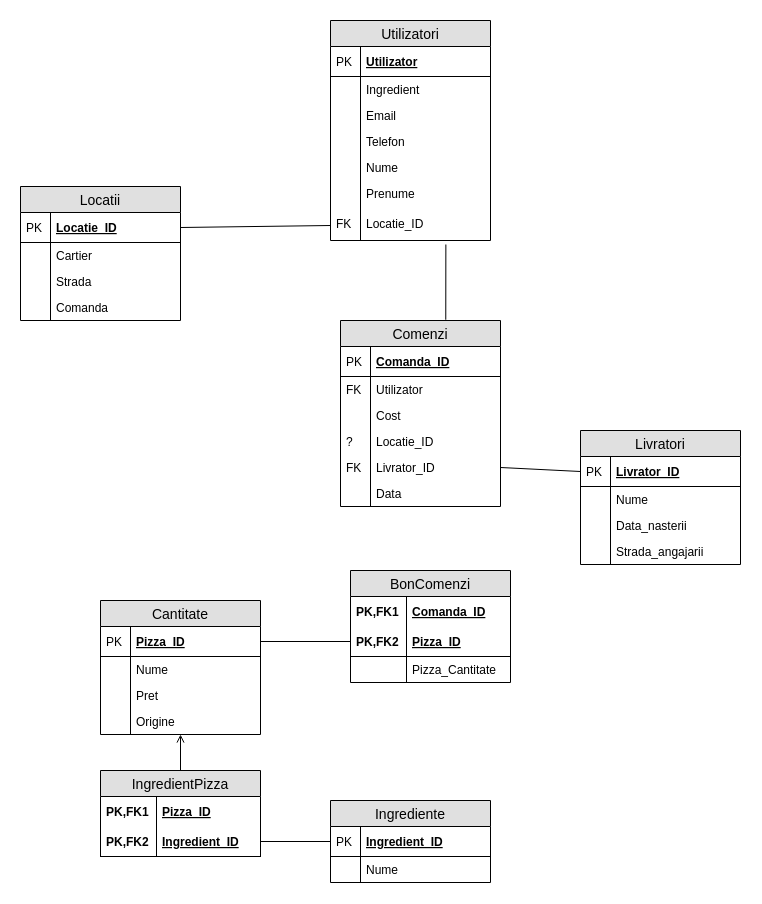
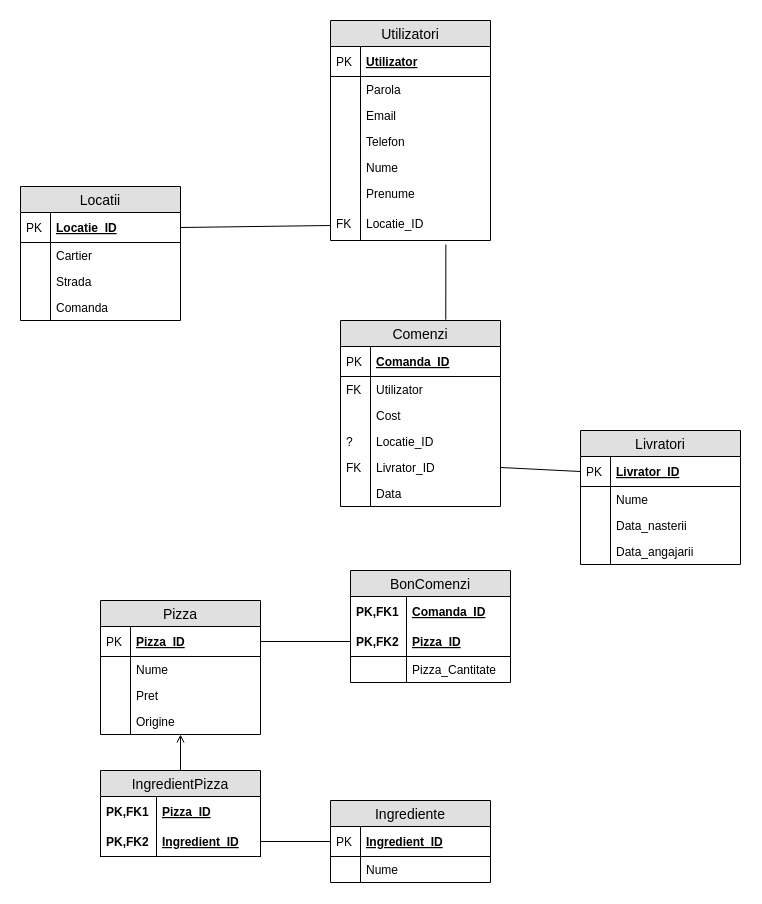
(398, 90) -> (385, 90)
(667, 552) -> (660, 552)
(180, 614) -> (180, 614)
